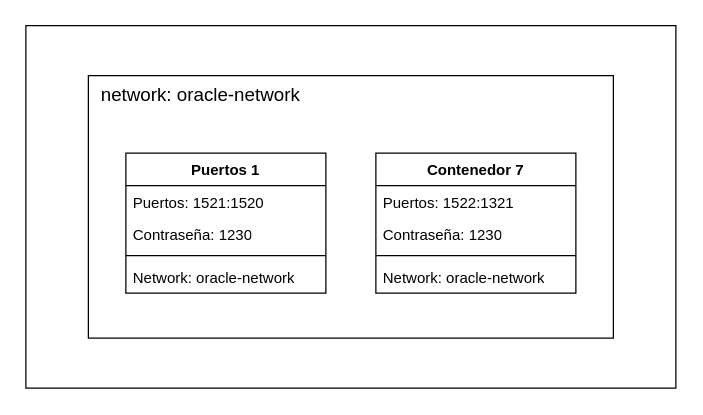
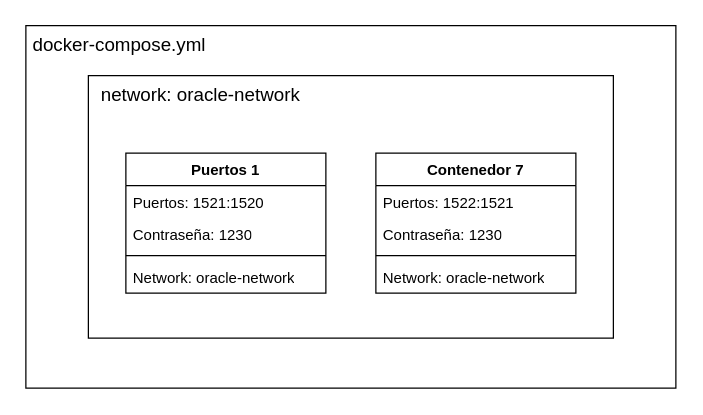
none -> (119, 44)
(453, 203) -> (453, 203)
